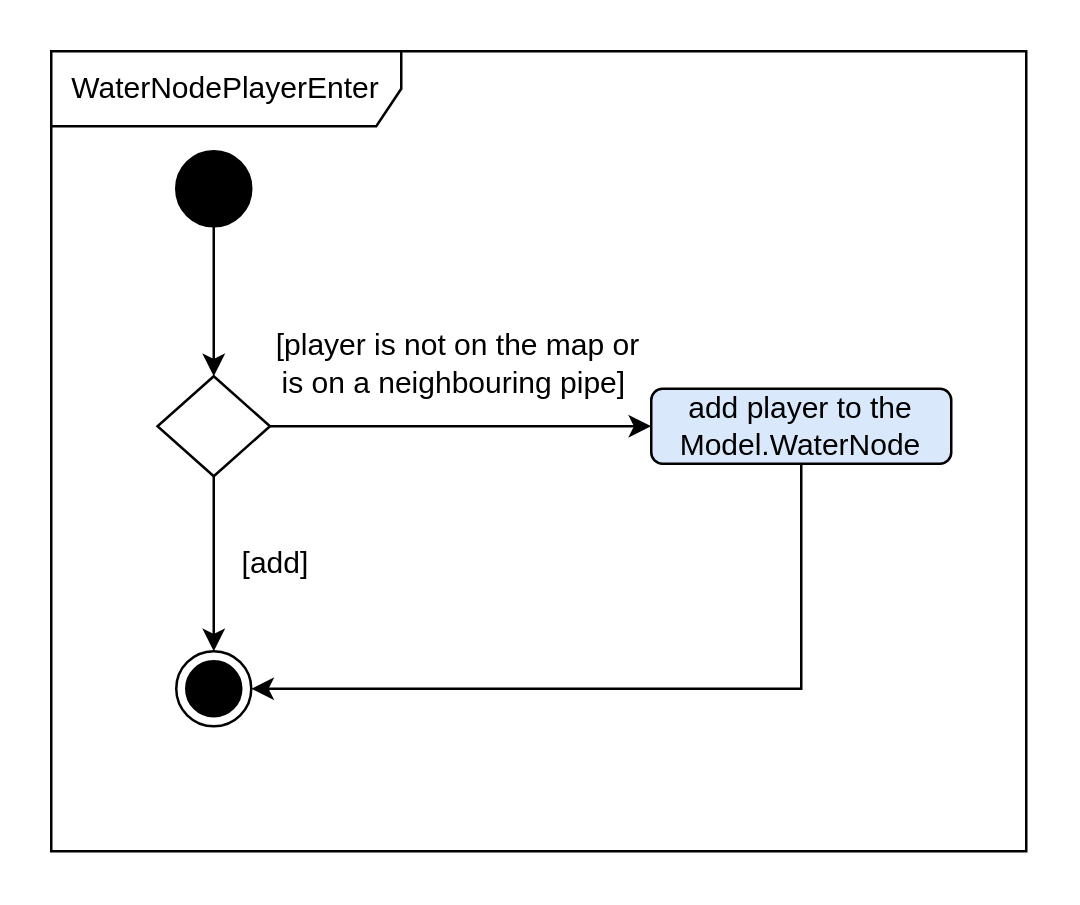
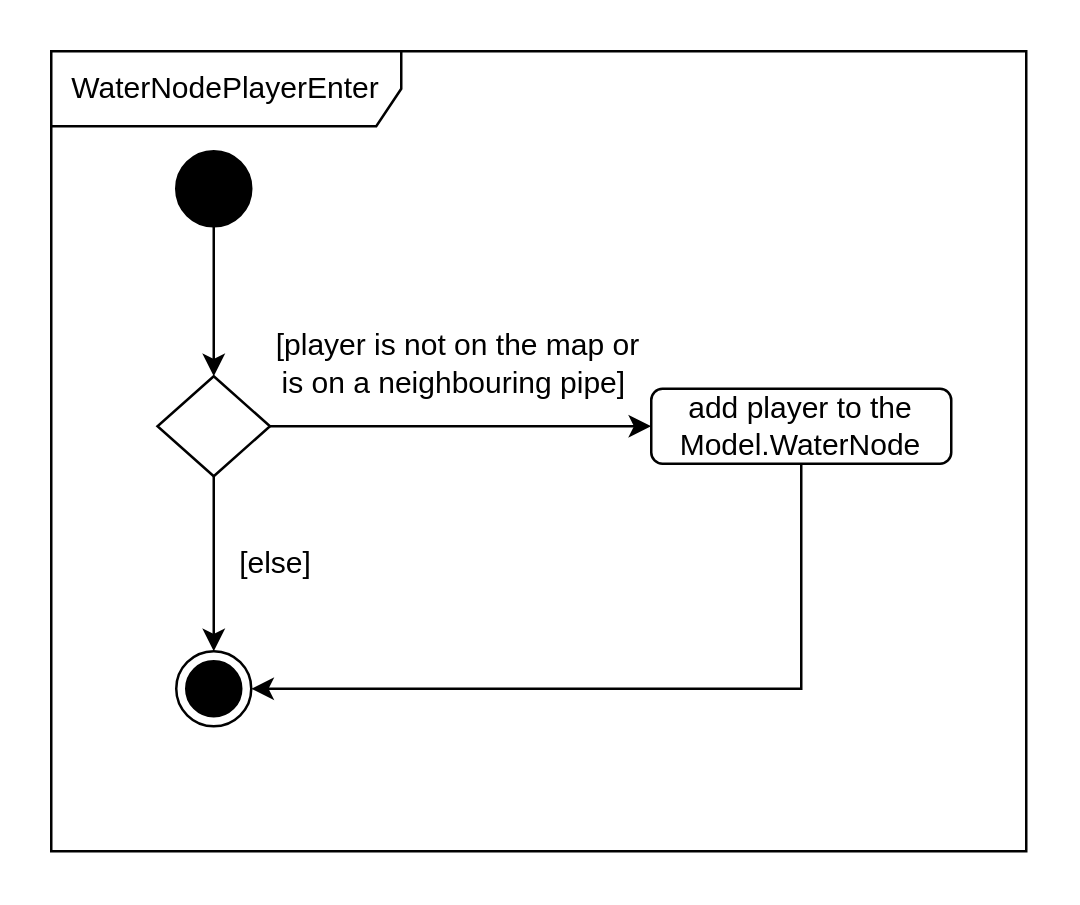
(801, 426) -> (801, 426)
(276, 564) -> (276, 564)
